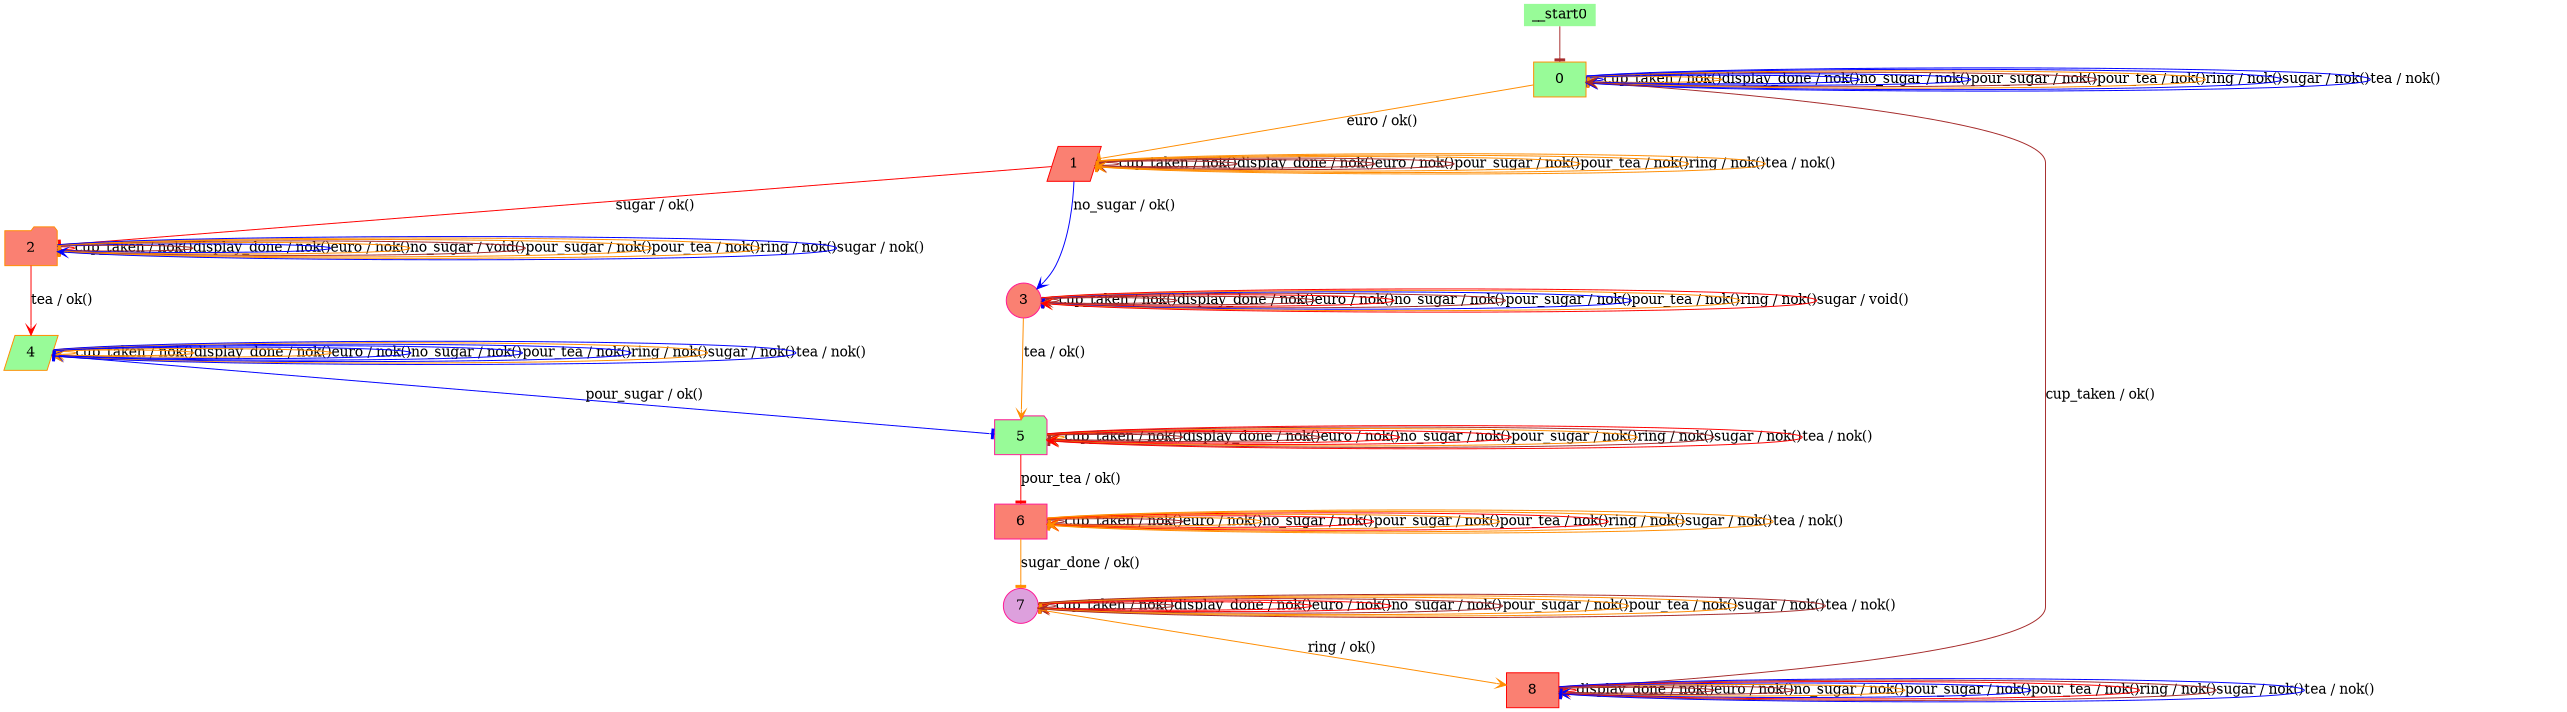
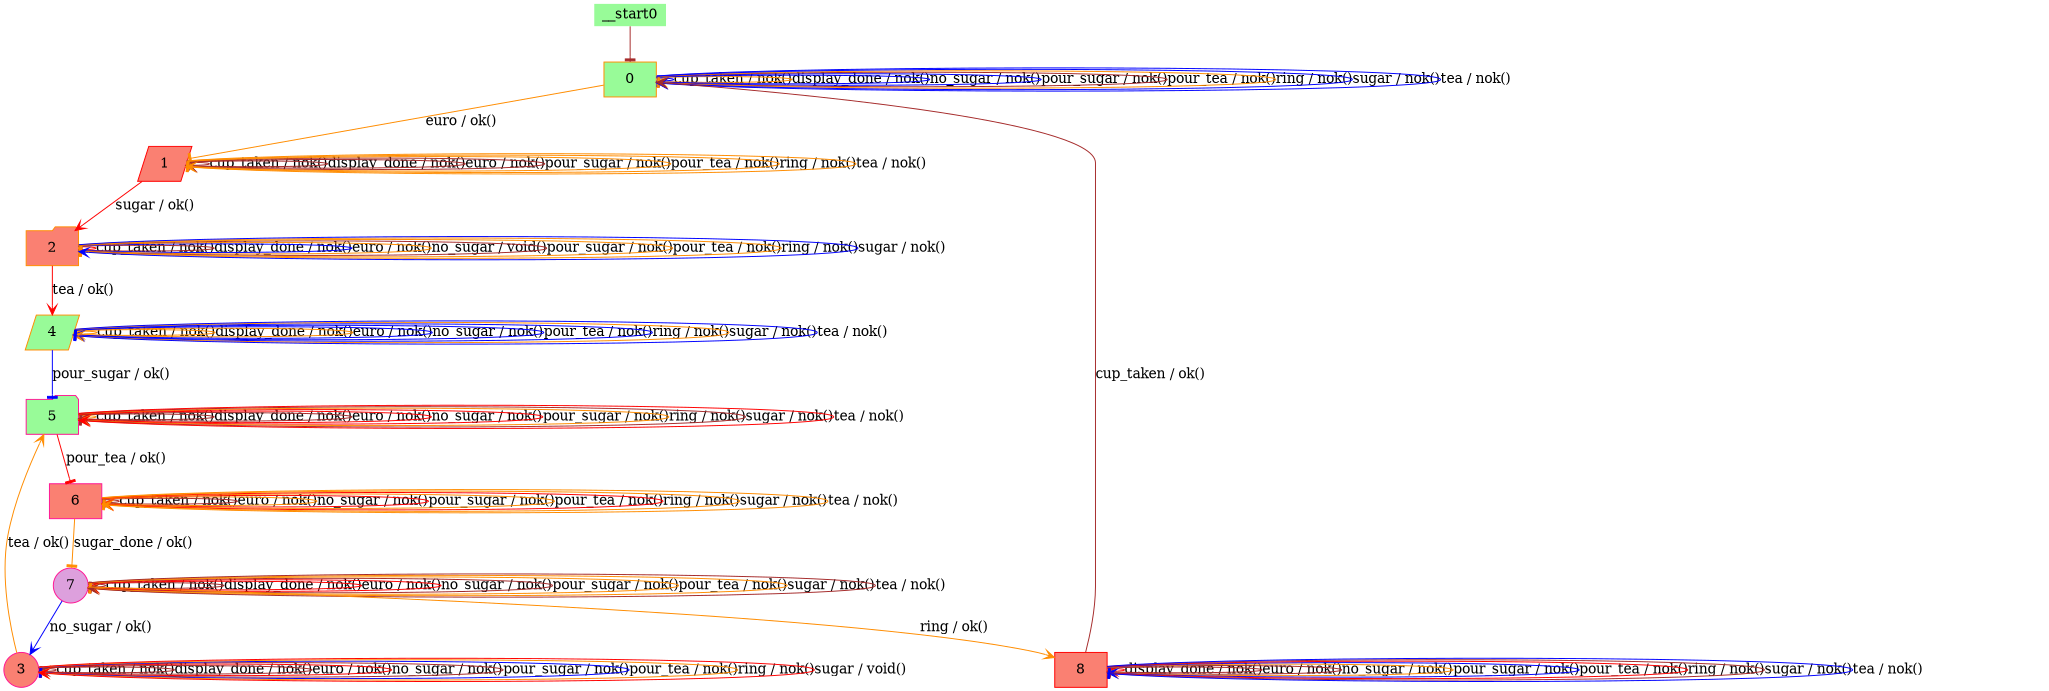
(557, 206) -> (113, 203)
(1067, 234) -> (49, 623)
